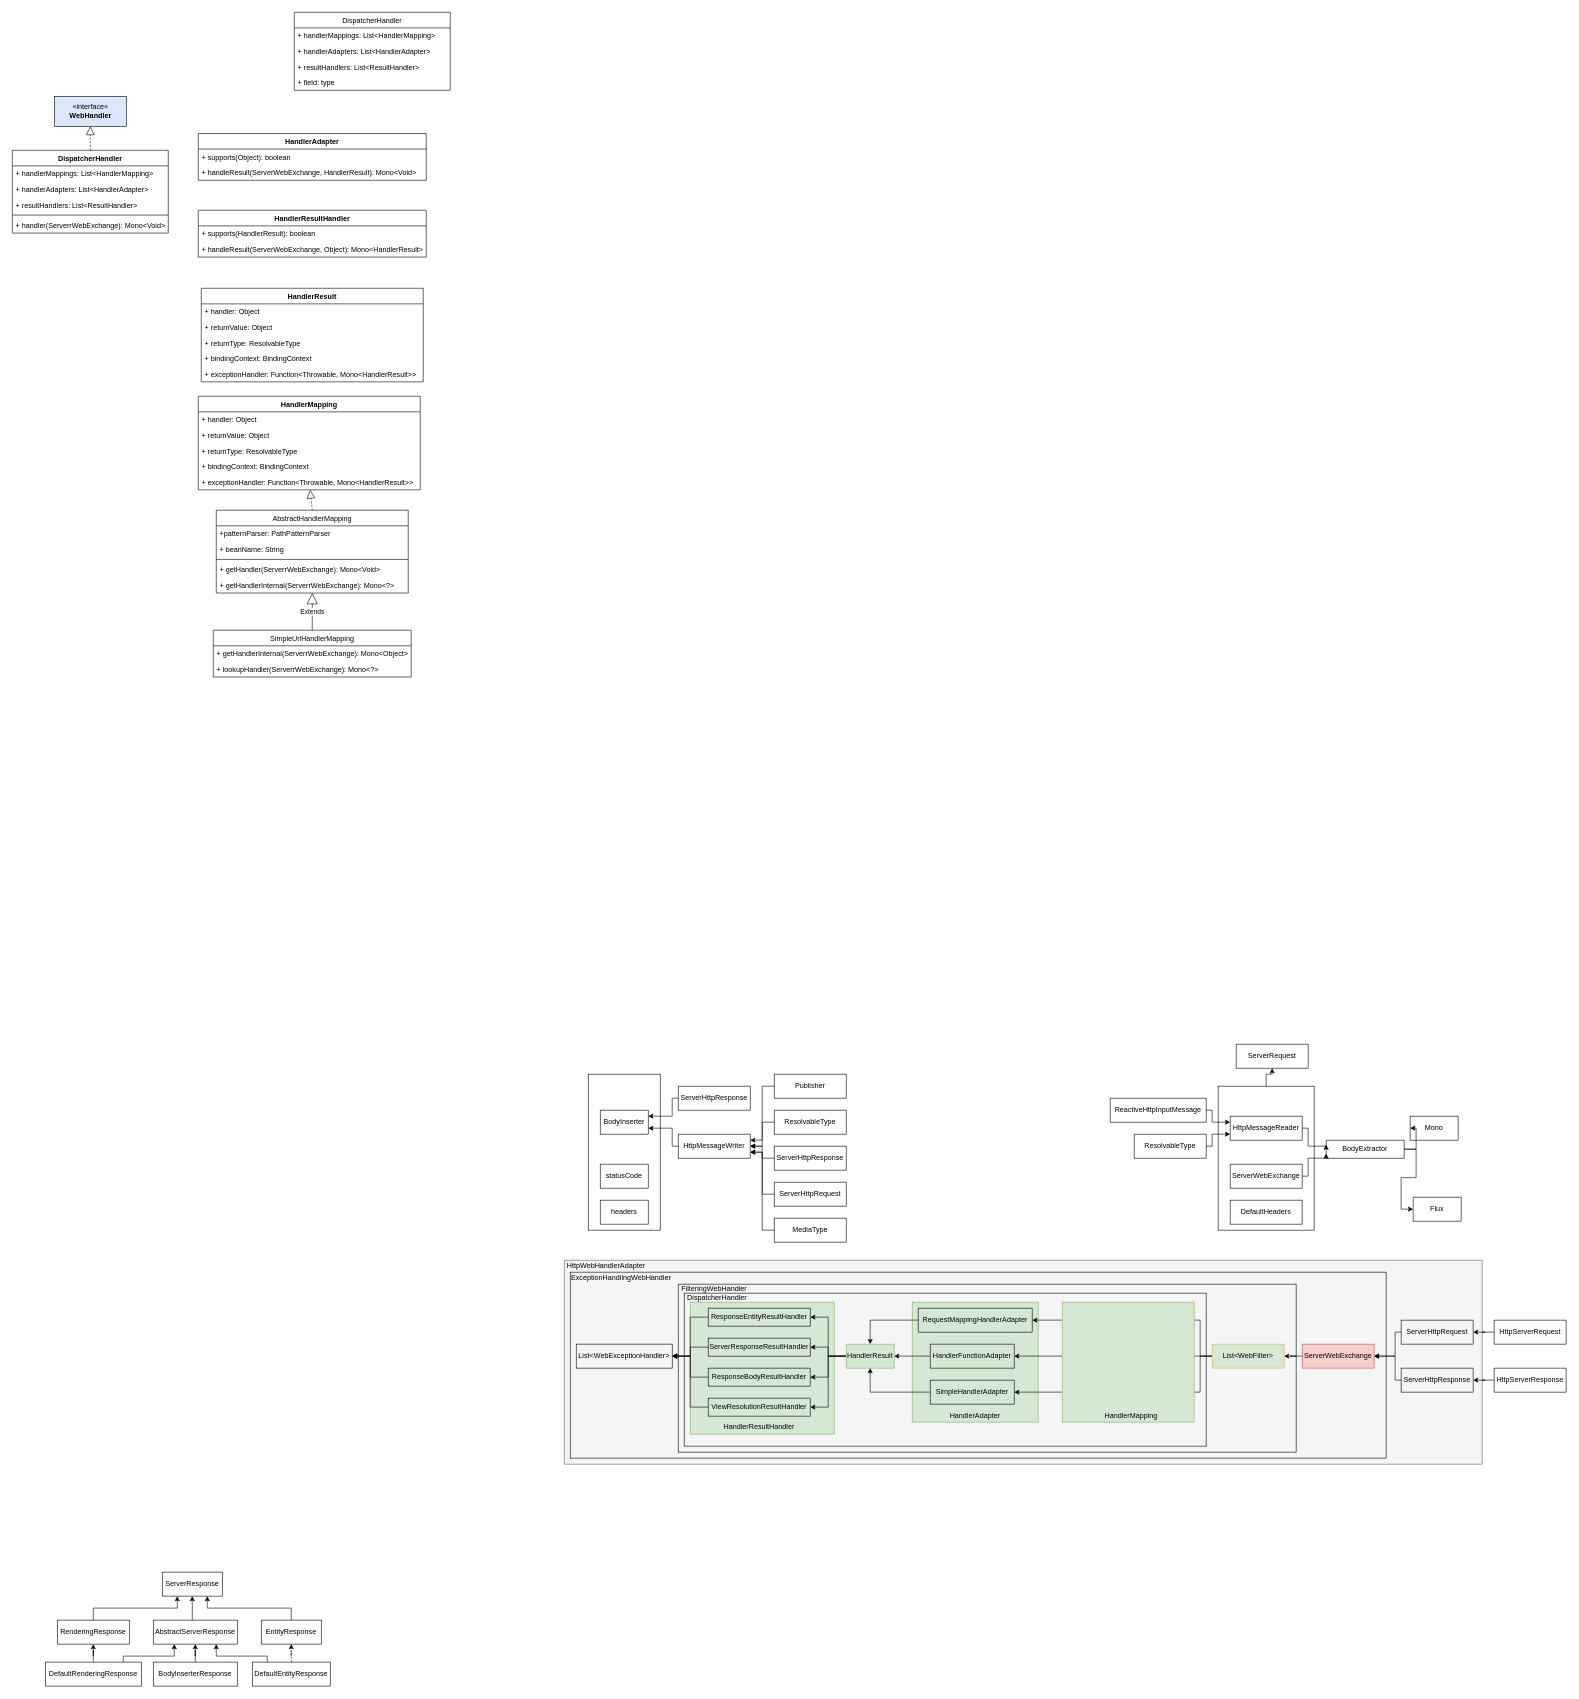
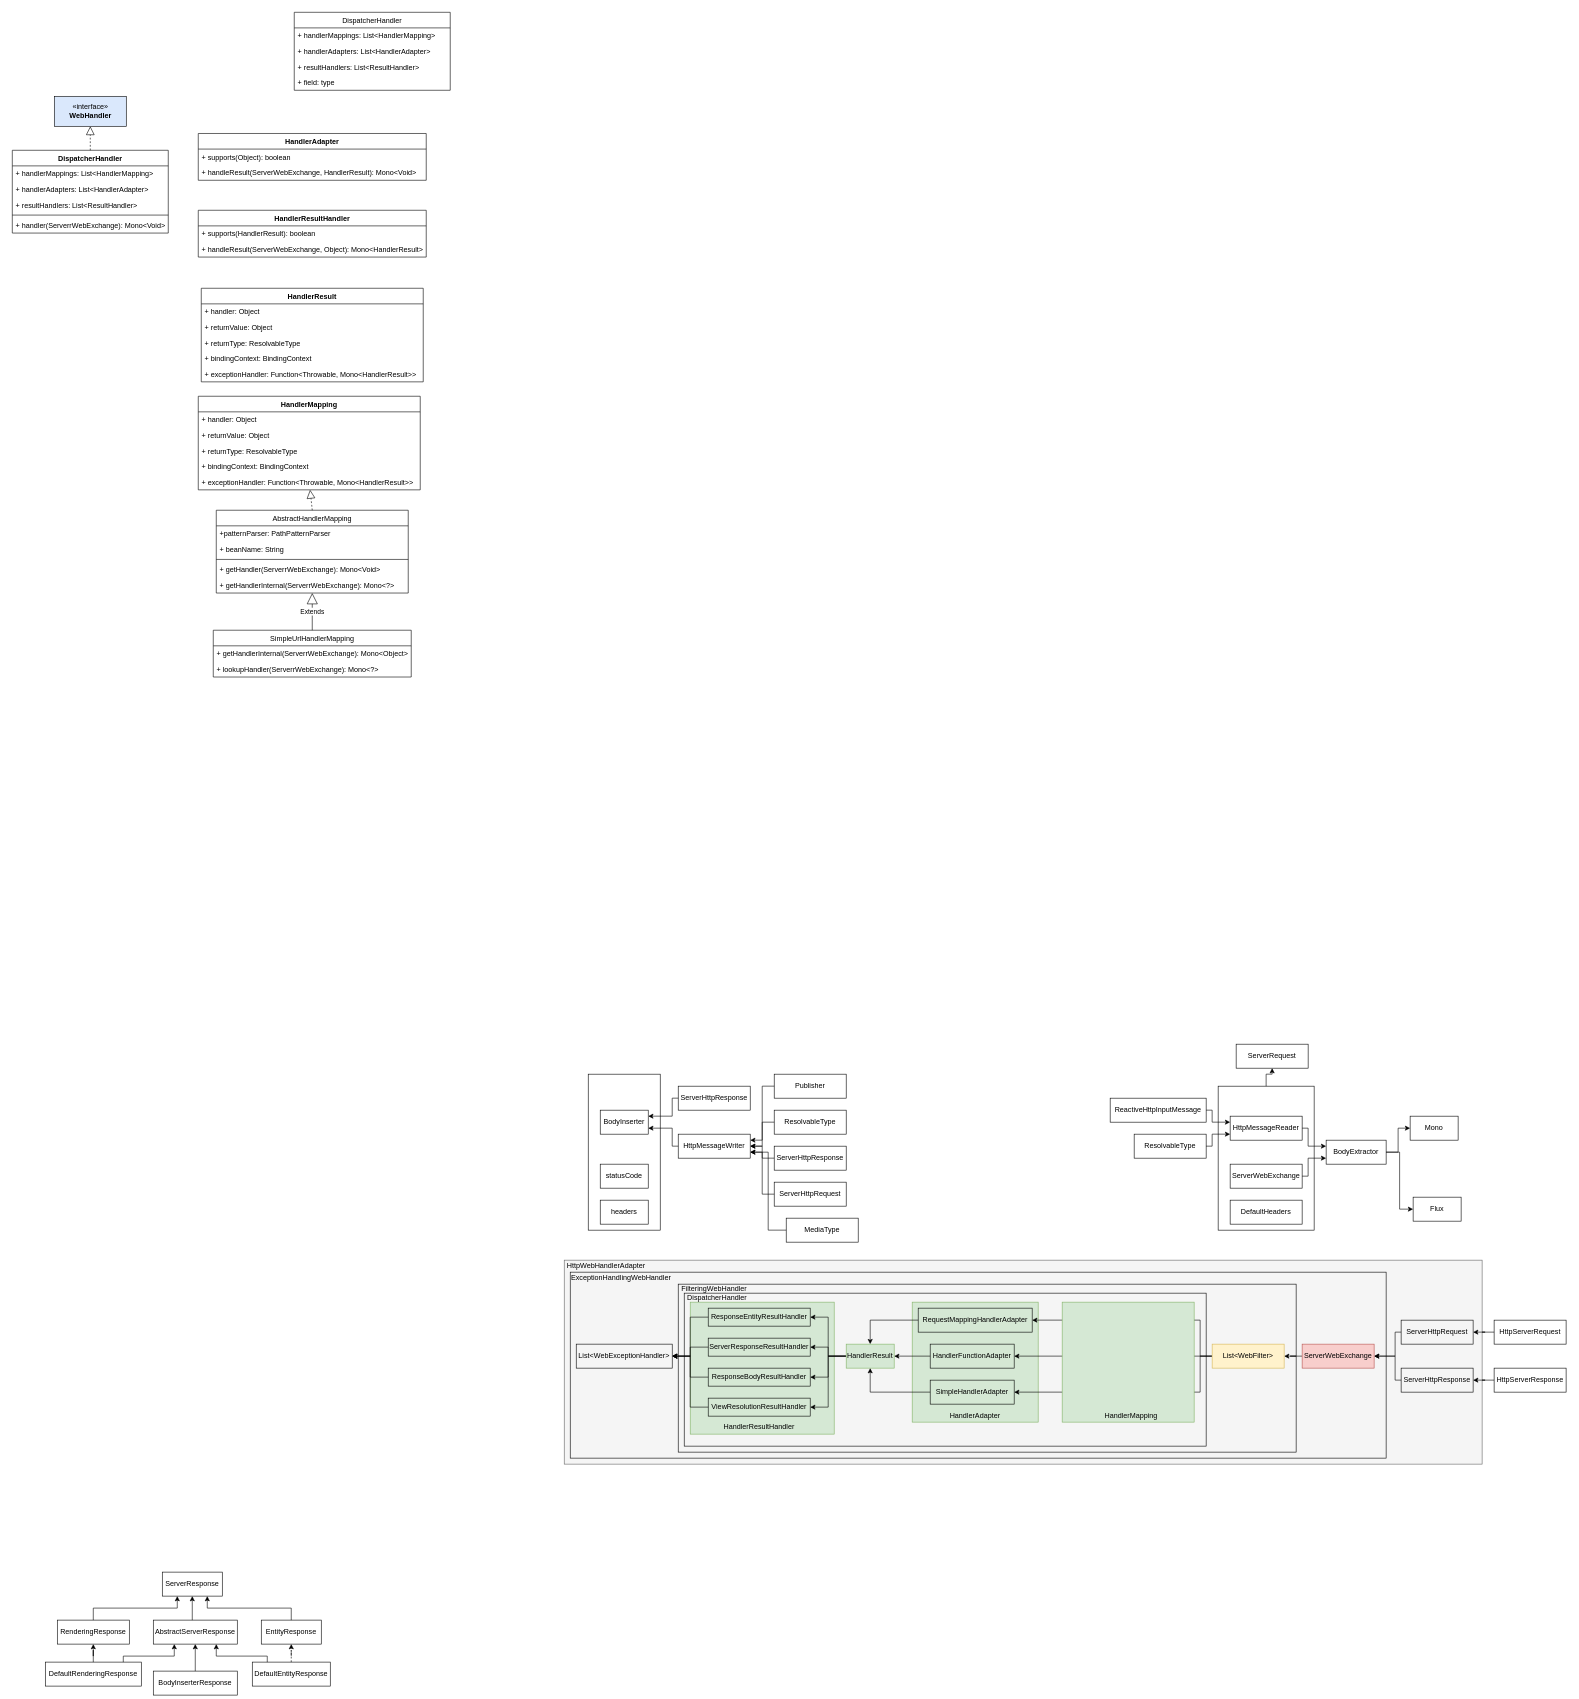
(1365, 1149) -> (1356, 1152)
(810, 1230) -> (822, 1230)
(1248, 1356) -> (1248, 1356)
(195, 1674) -> (195, 1683)
